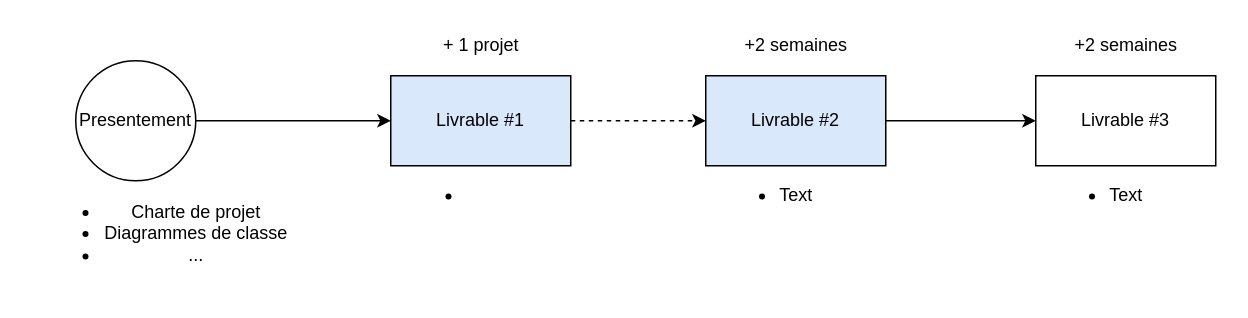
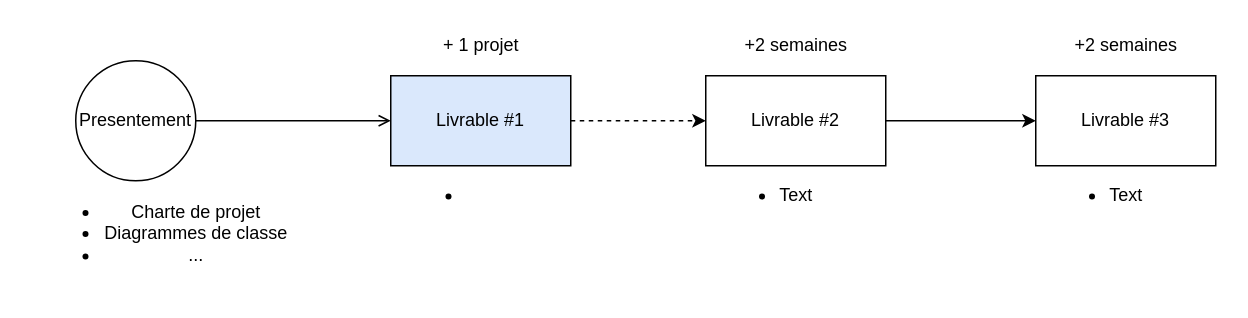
(379, 121) -> (381, 121)
(796, 121) -> (796, 121)
